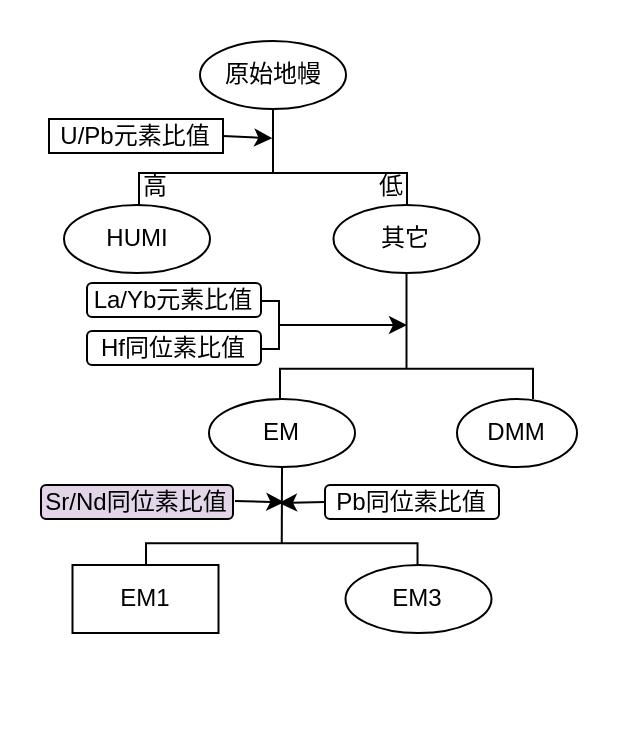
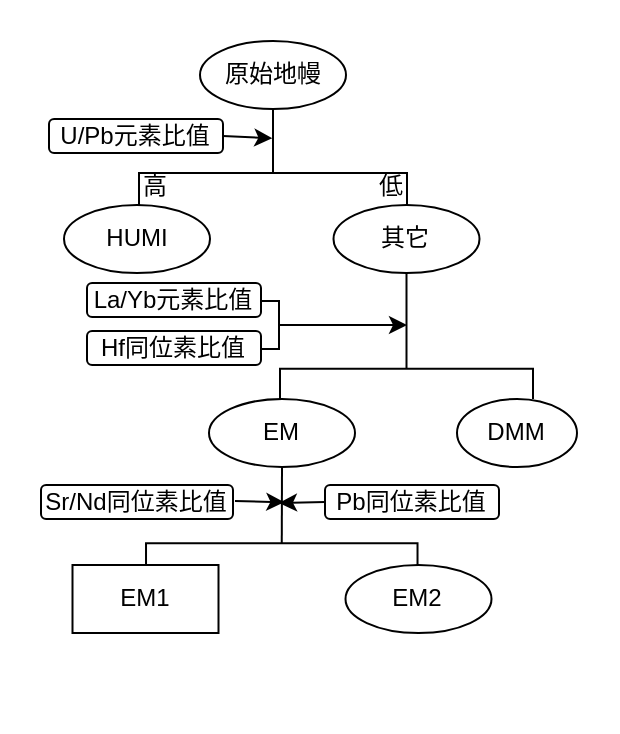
(136, 136) -> (136, 136)
(137, 502) -> (137, 502)
(418, 599) -> (418, 599)
